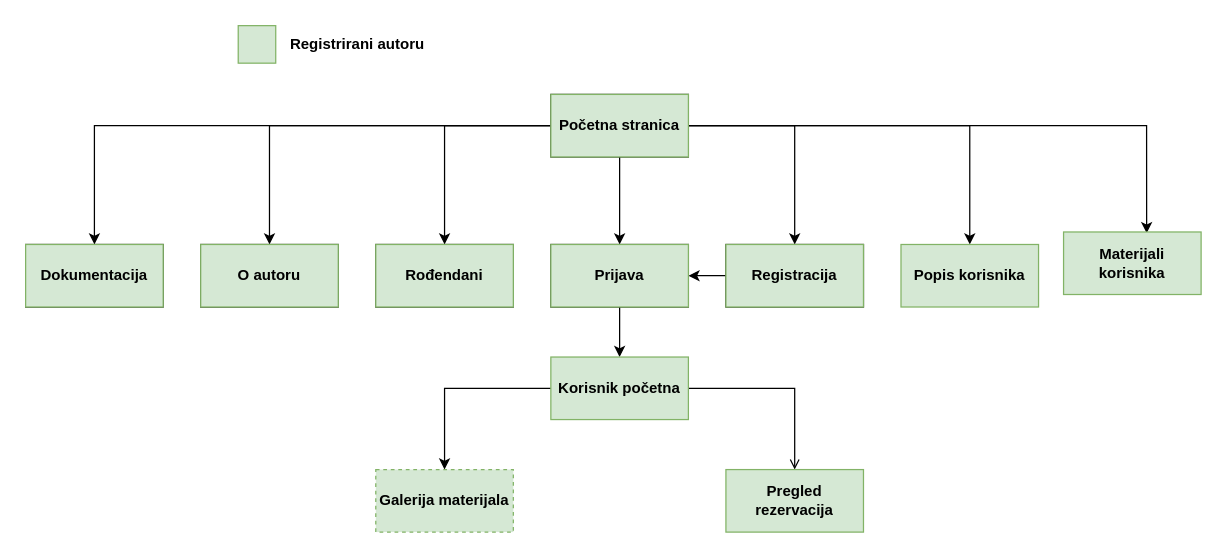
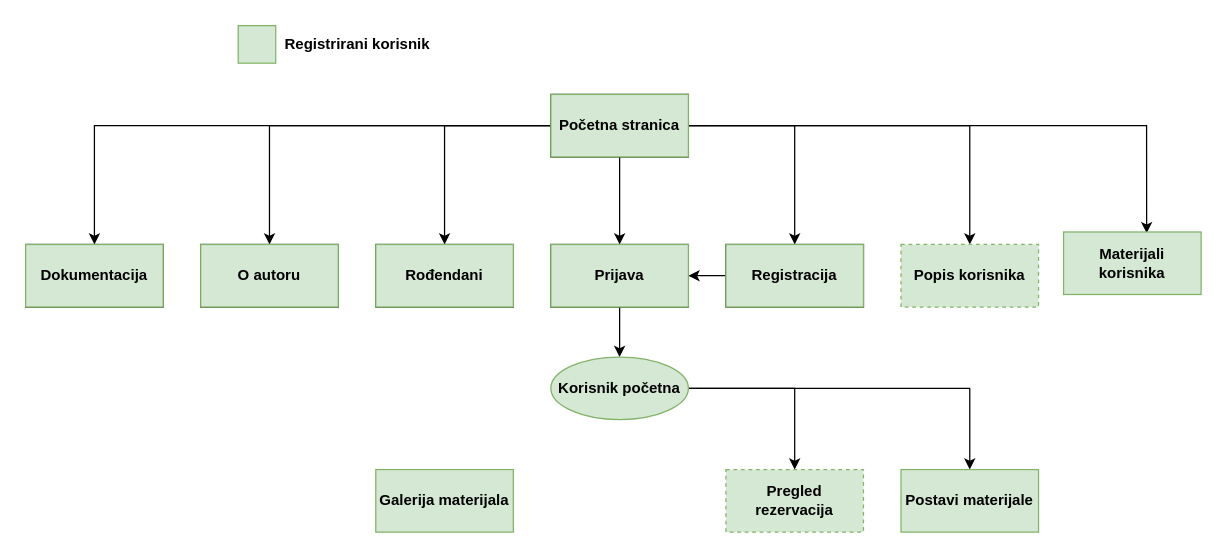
(358, 44) -> (358, 44)
(969, 276) -> (969, 276)
(461, 388) -> none
(619, 388) -> (619, 388)
none -> (919, 388)
(794, 462) -> (794, 459)
(444, 501) -> (444, 501)
(794, 501) -> (794, 501)
none -> (969, 501)
